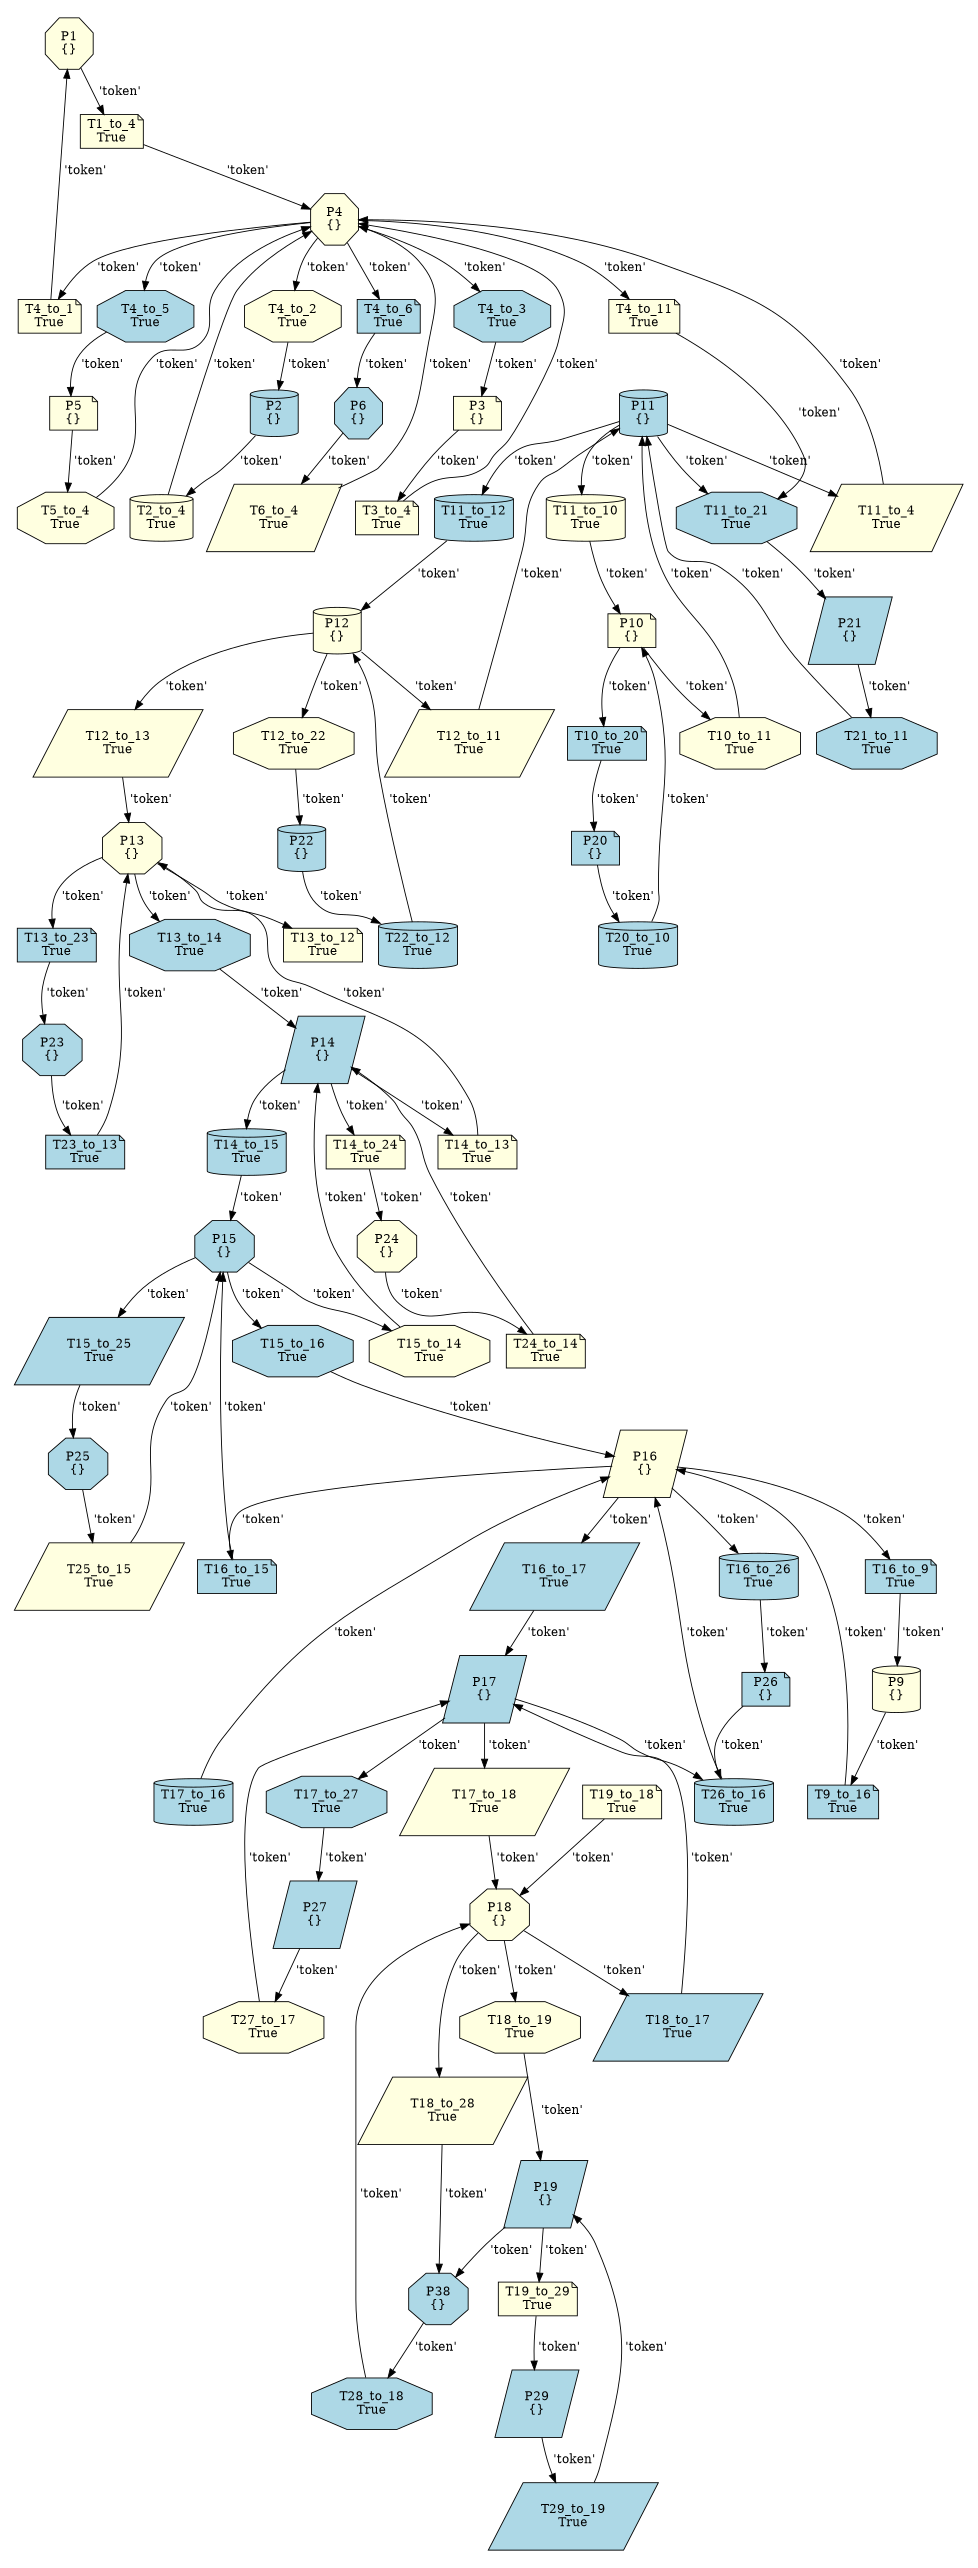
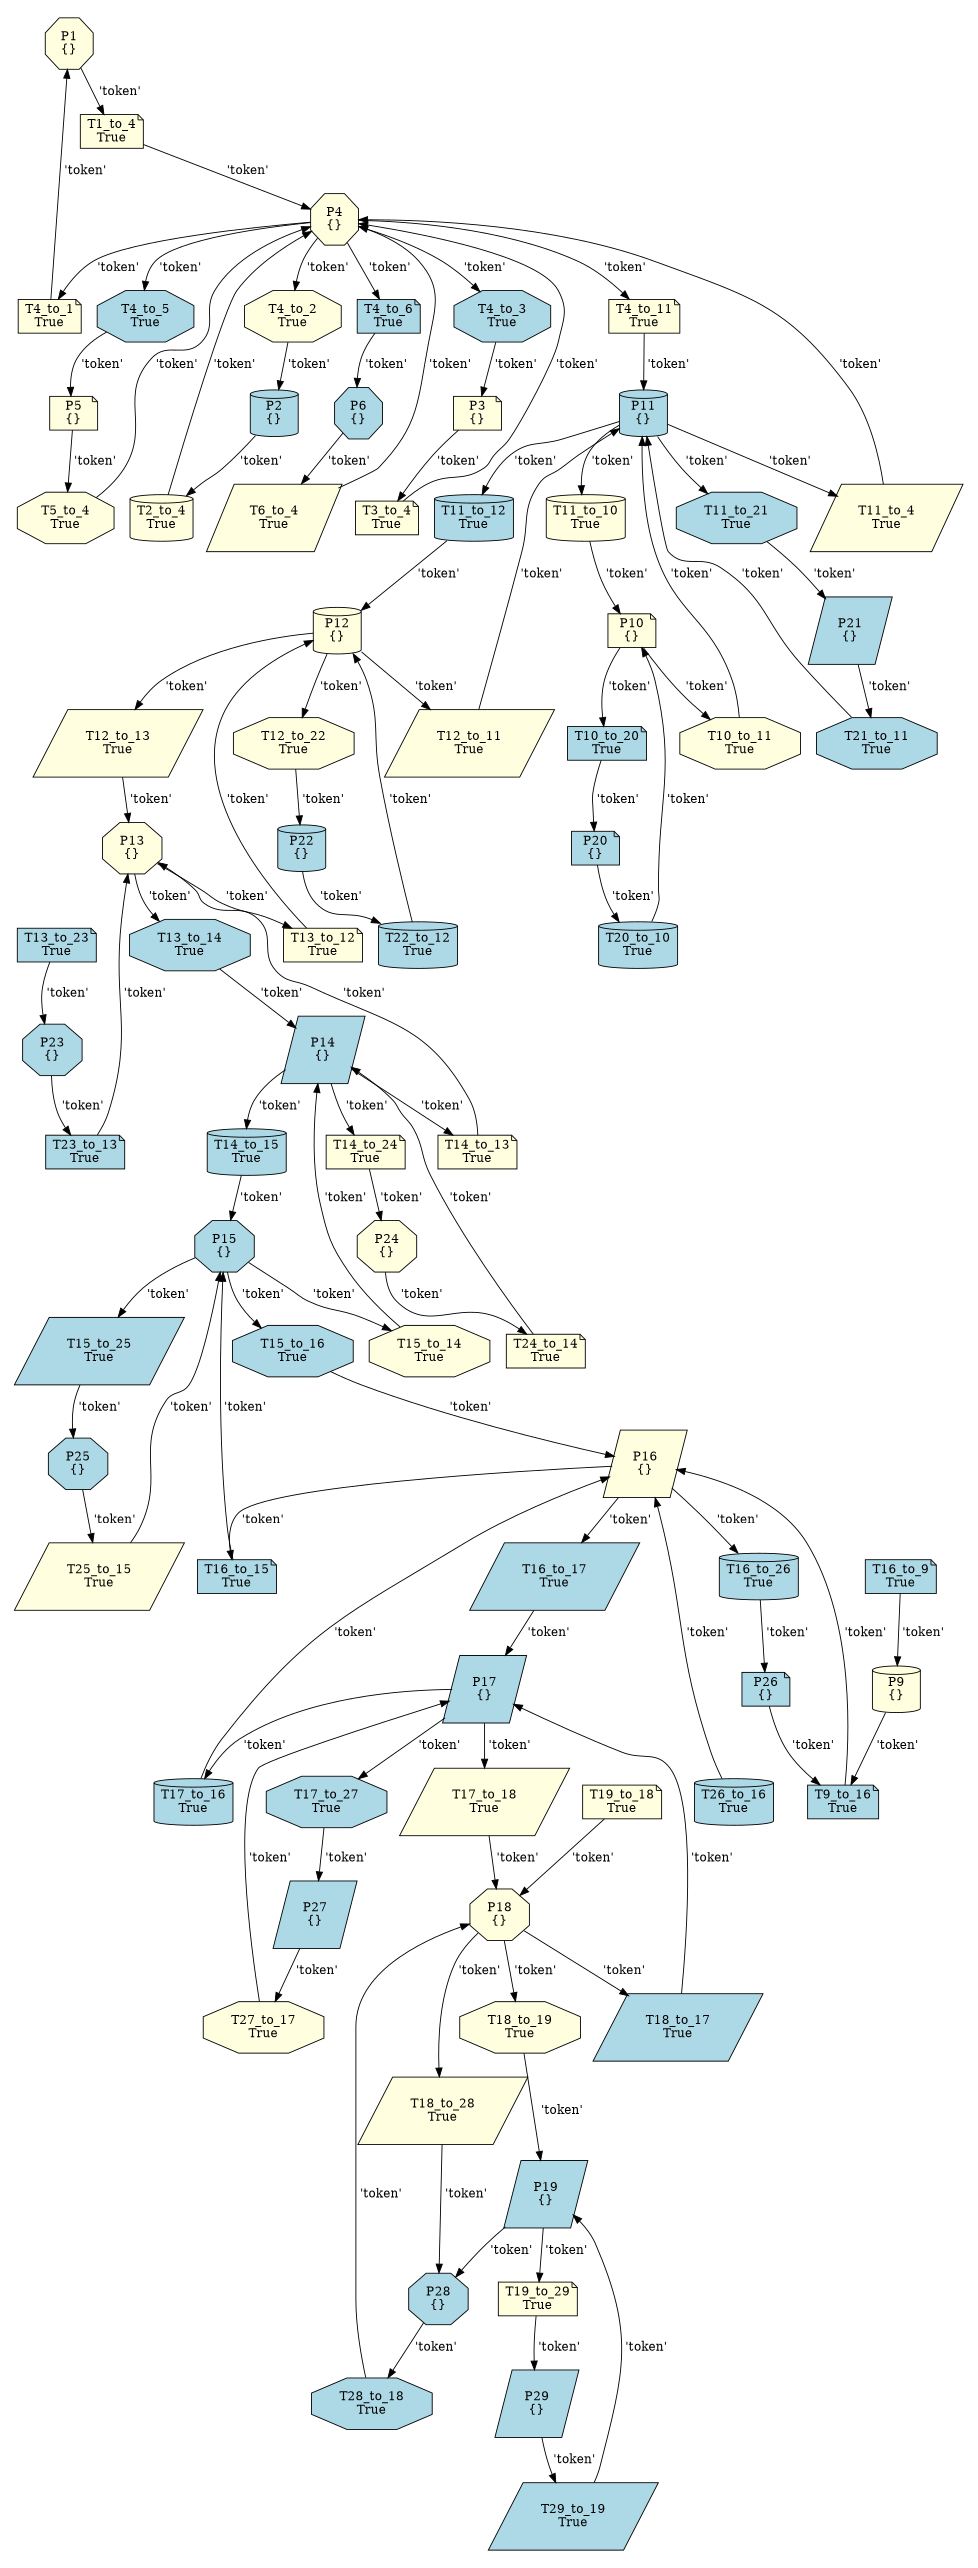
(766, 401) -> (644, 357)
none -> (217, 779)
(66, 880) -> none
(790, 1490) -> none
(607, 1733) -> (321, 1706)
(719, 1734) -> (785, 1747)
(438, 2299) -> (438, 2299)
